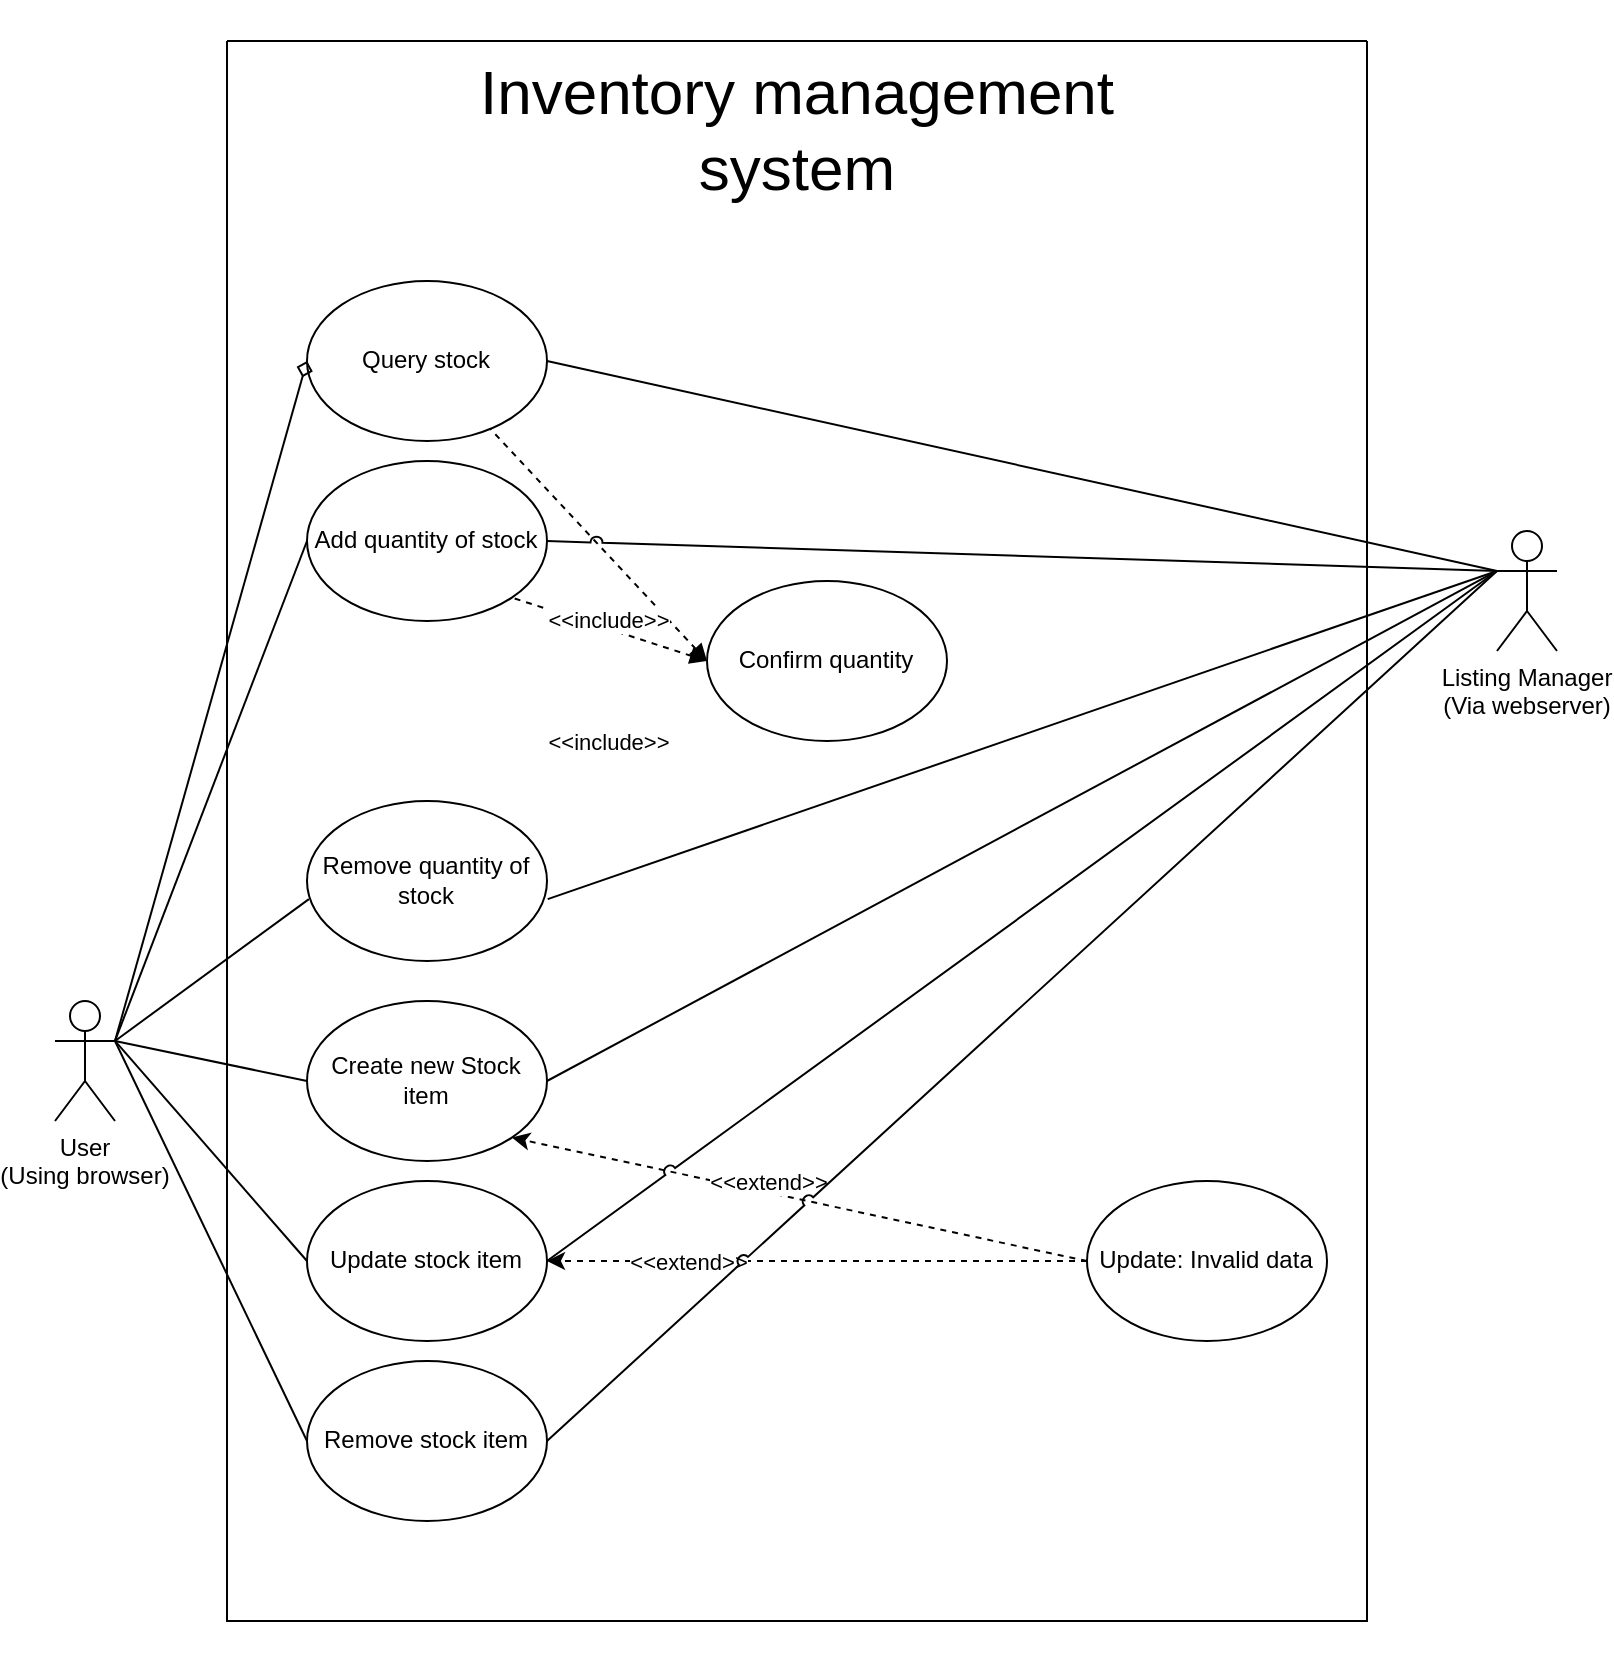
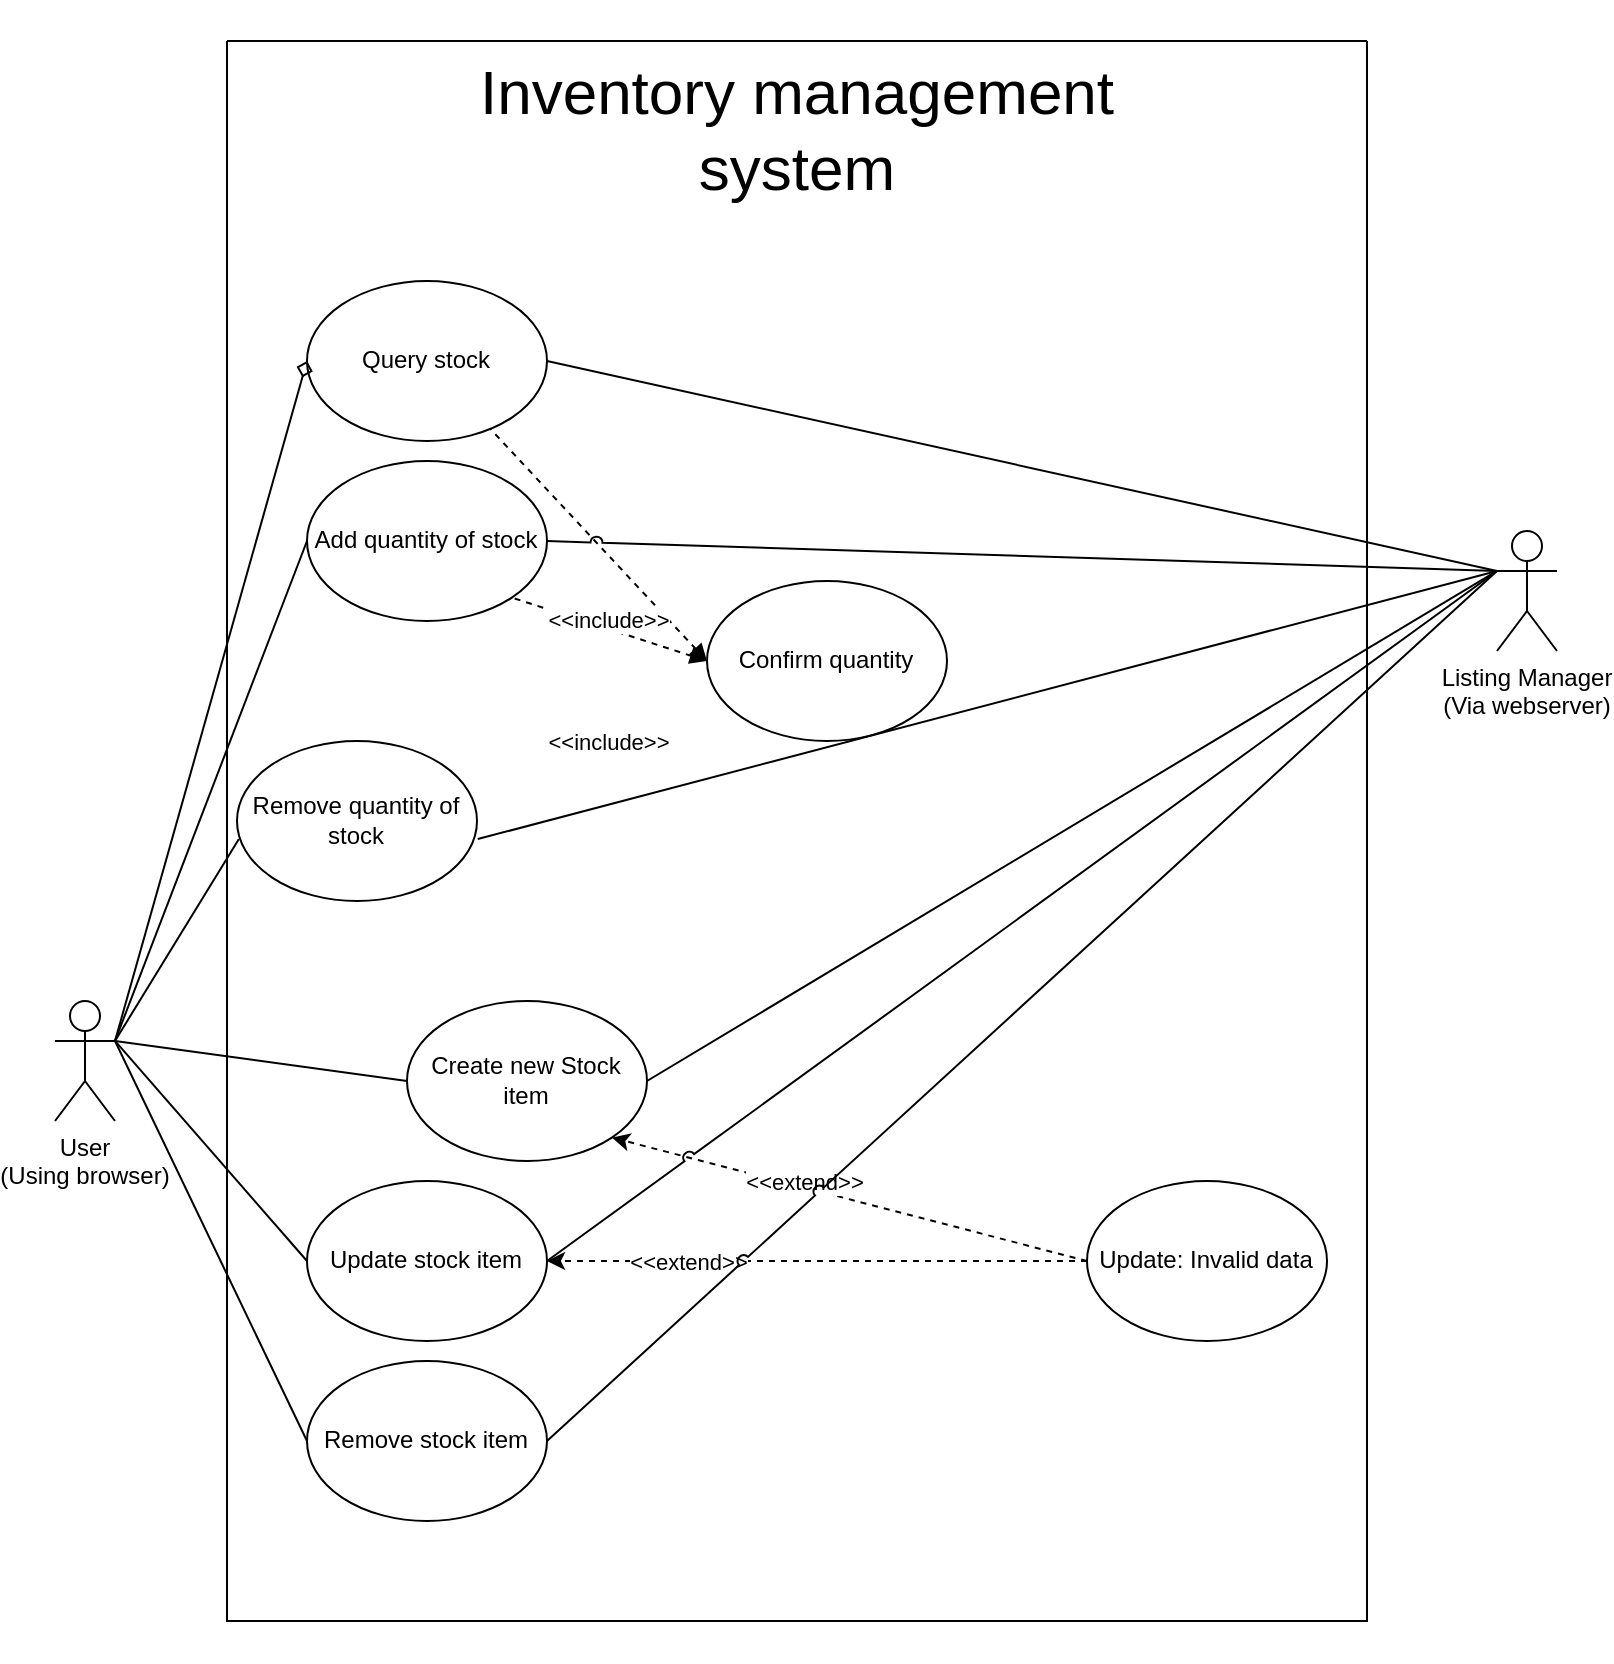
(427, 881) -> (357, 821)
(427, 1081) -> (527, 1081)
